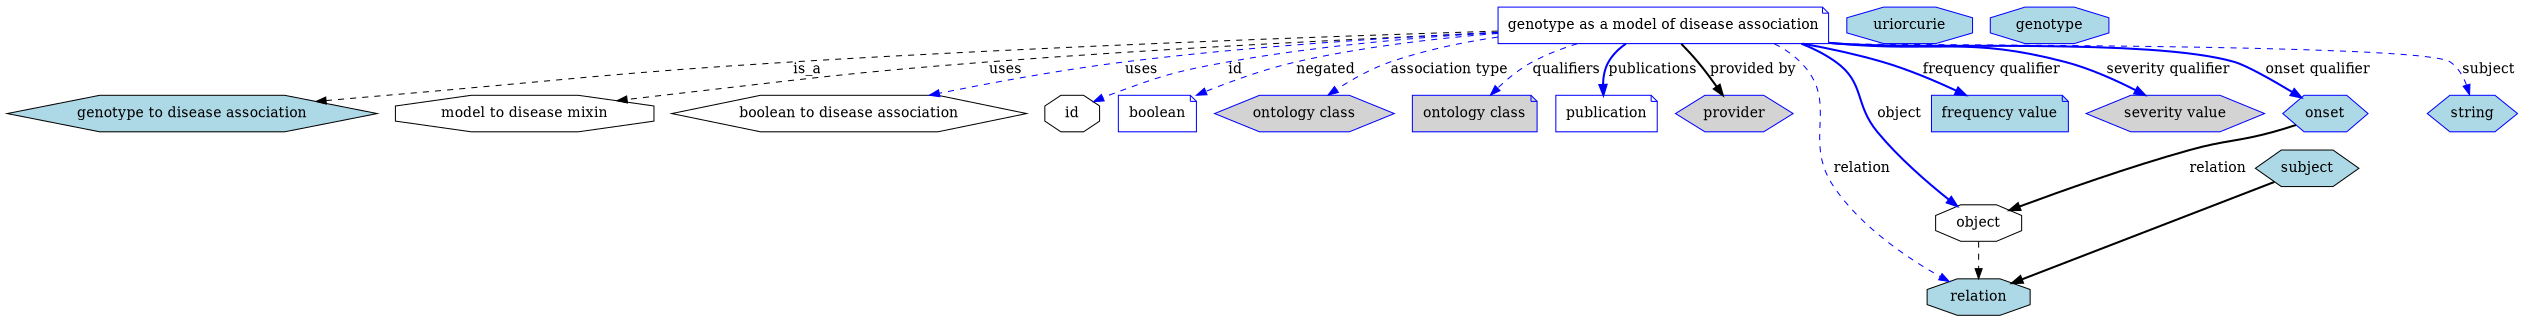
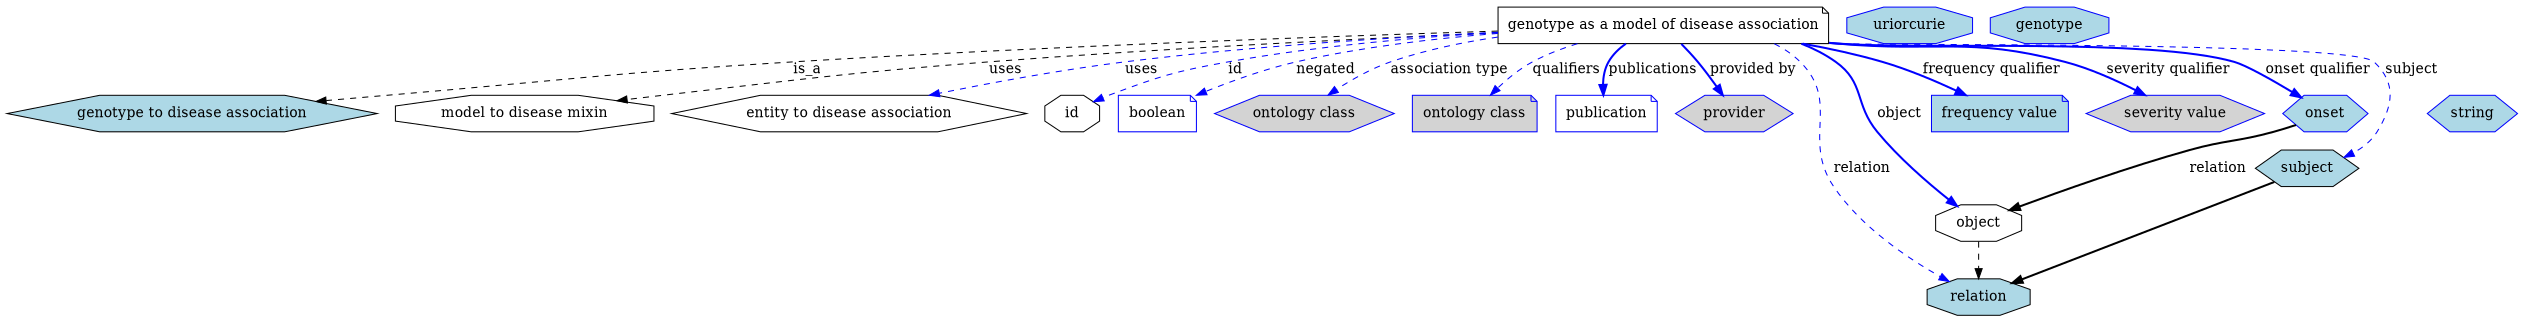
(1663, 25) -> (1663, 25)
(2187, 47) -> (2190, 47)
(1700, 65) -> (1700, 65)
(849, 114) -> (849, 114)
